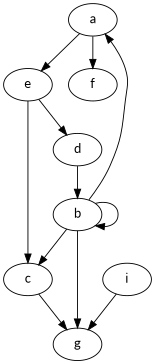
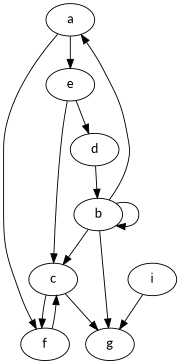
none -> (44, 307)
none -> (55, 317)
